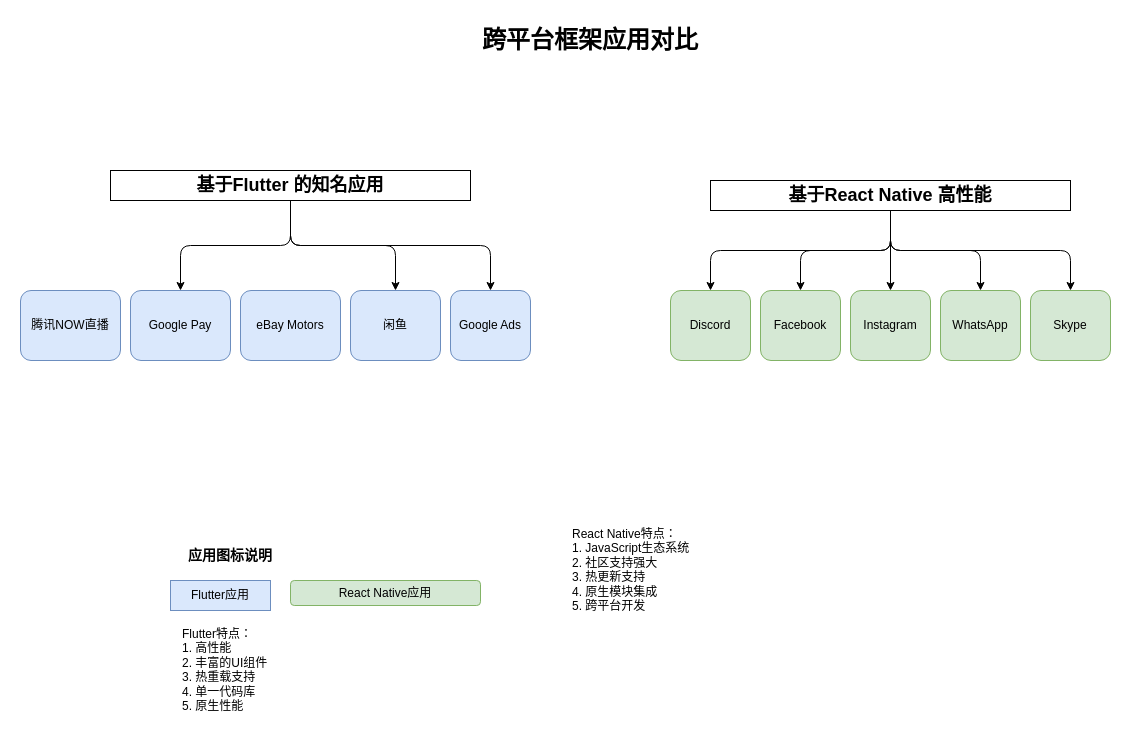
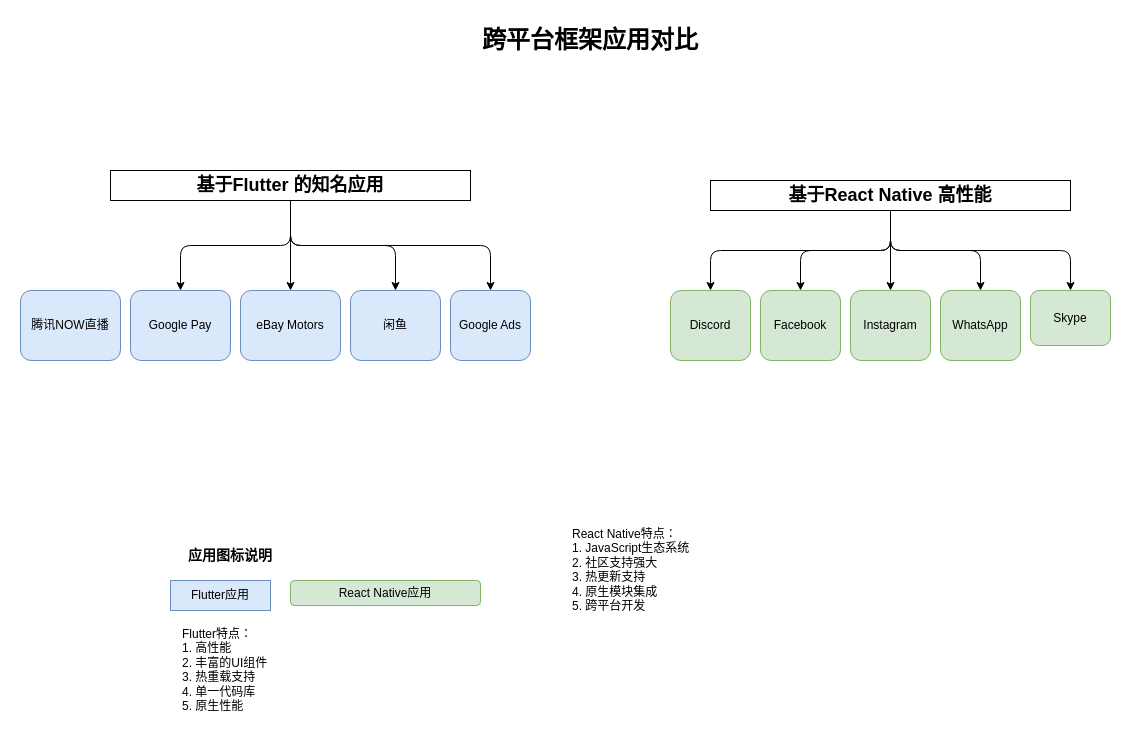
none -> (291, 263)
(1071, 326) -> (1071, 318)
